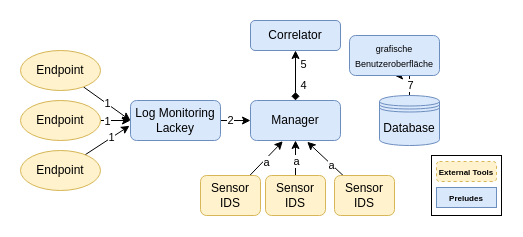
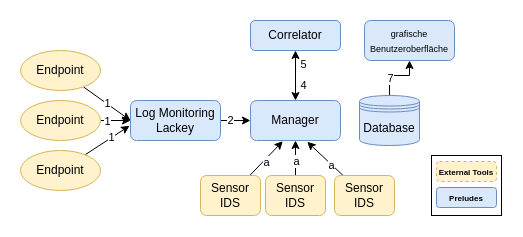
(395, 56) -> (410, 41)
(296, 91) -> (296, 92)
(410, 121) -> (390, 121)
(467, 198) -> (467, 198)
